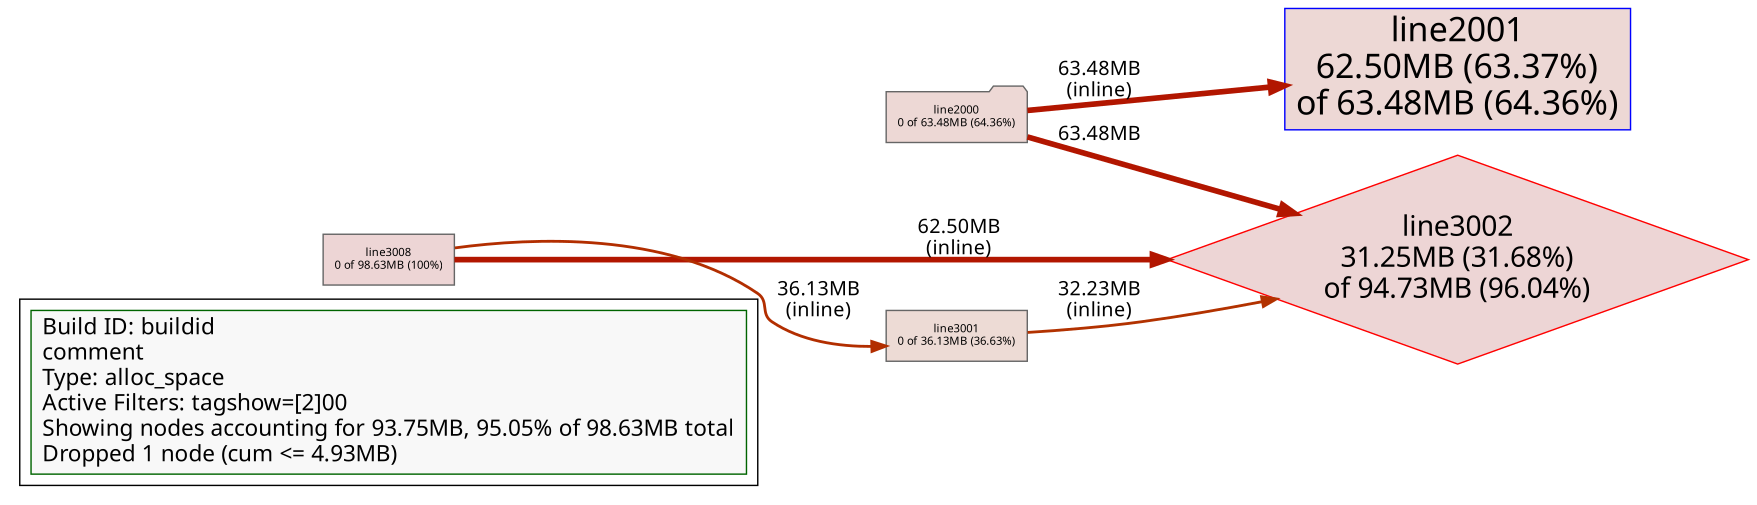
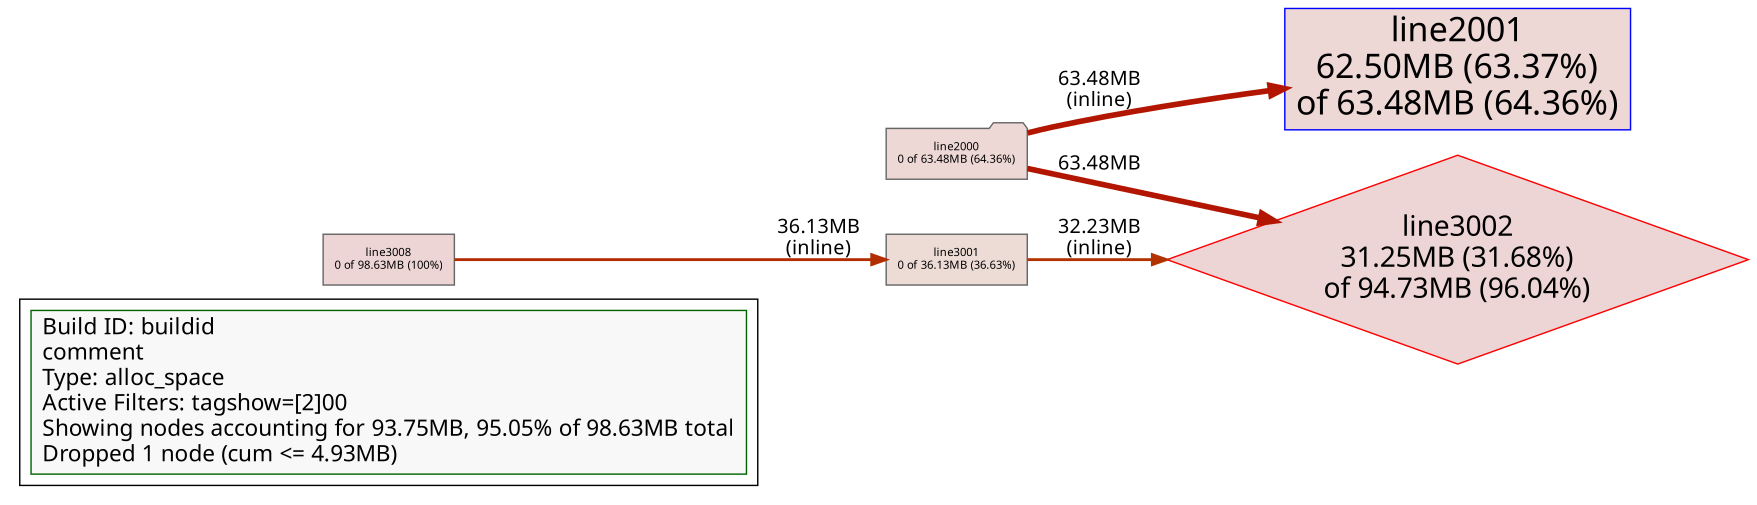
(803, 260) -> none
